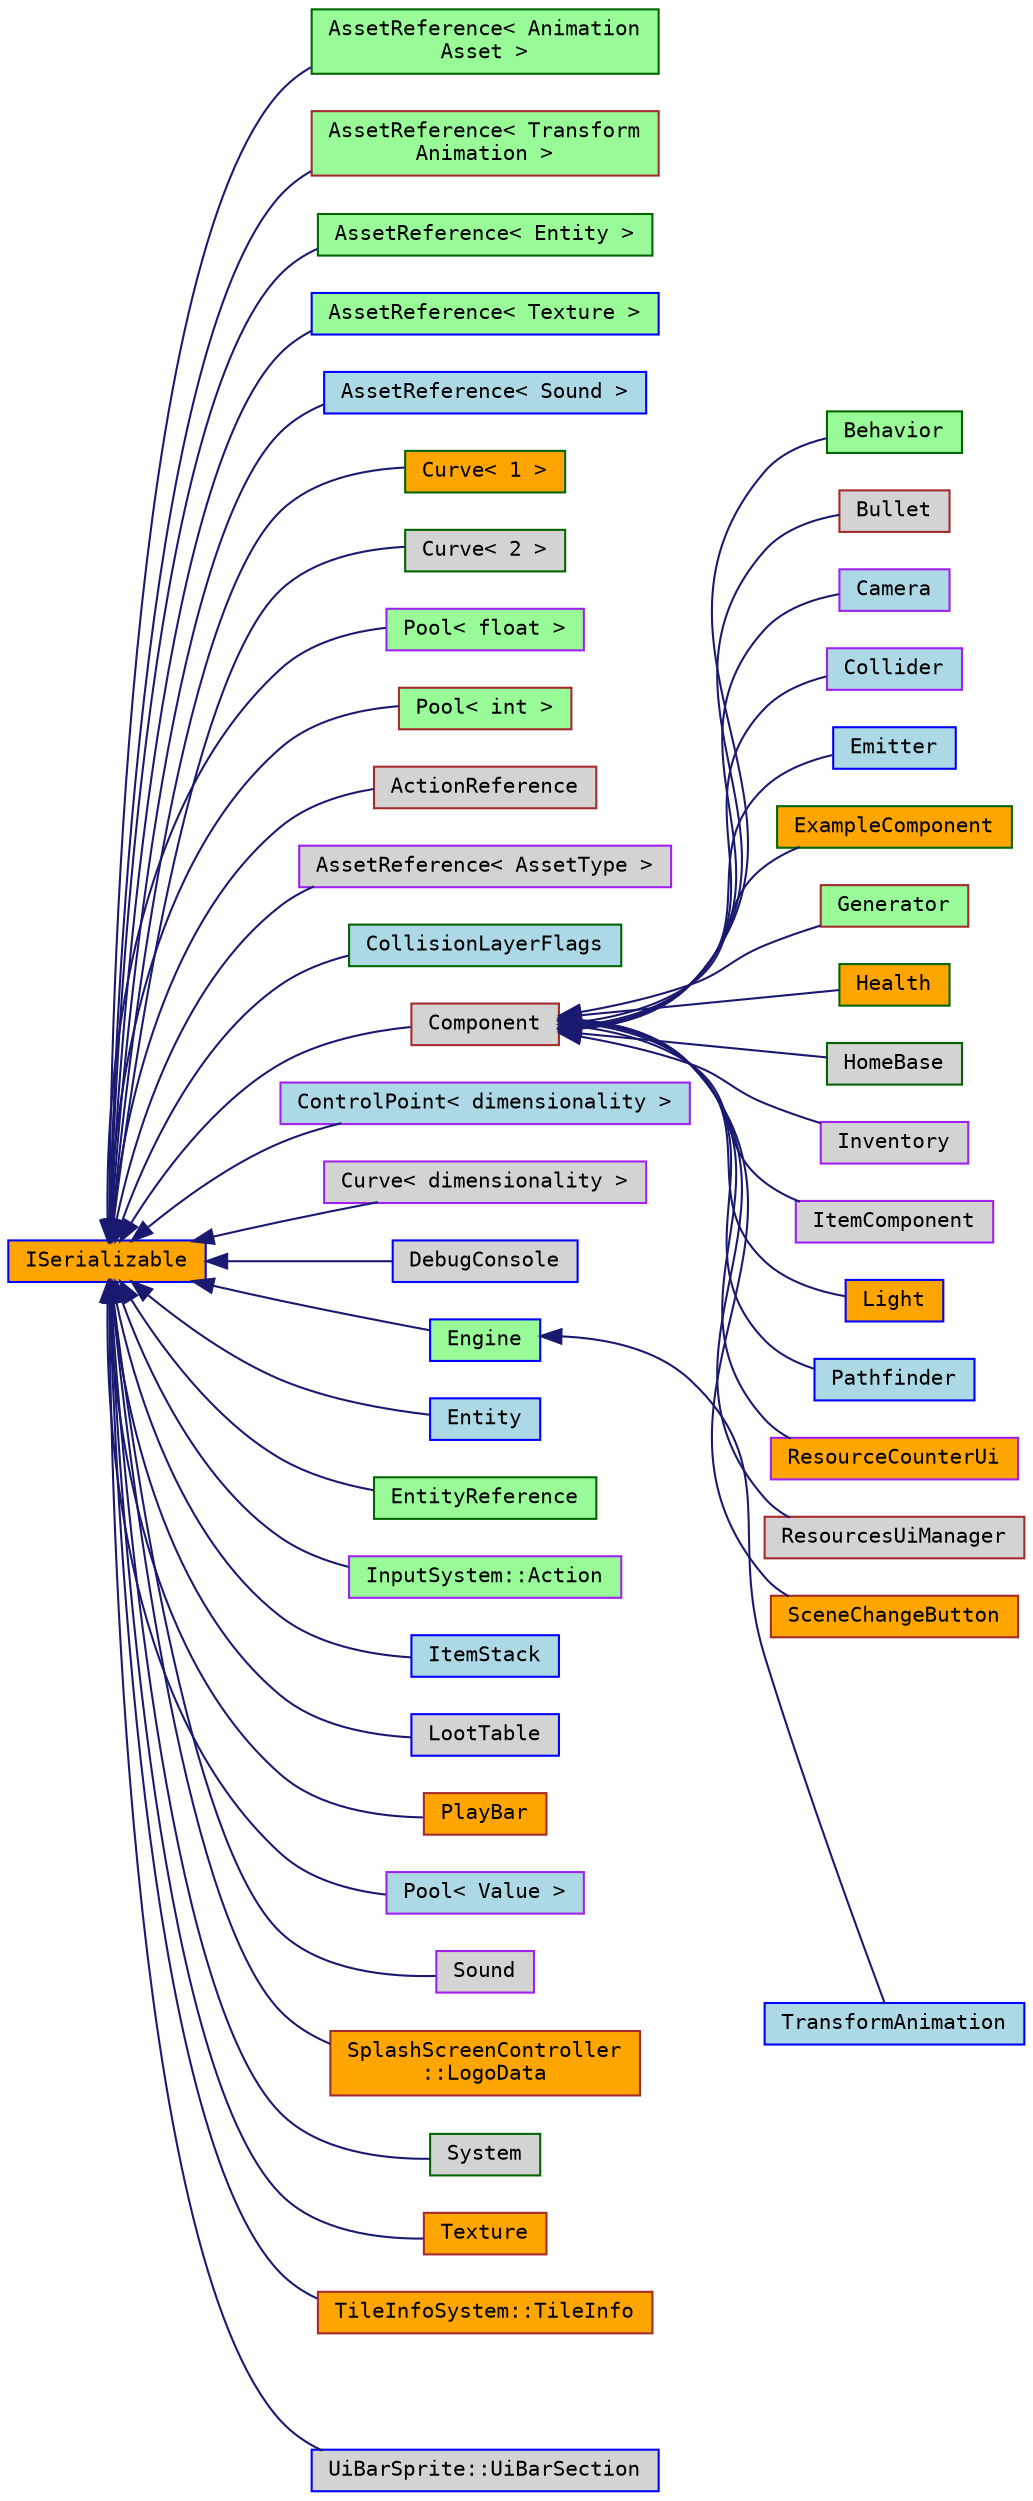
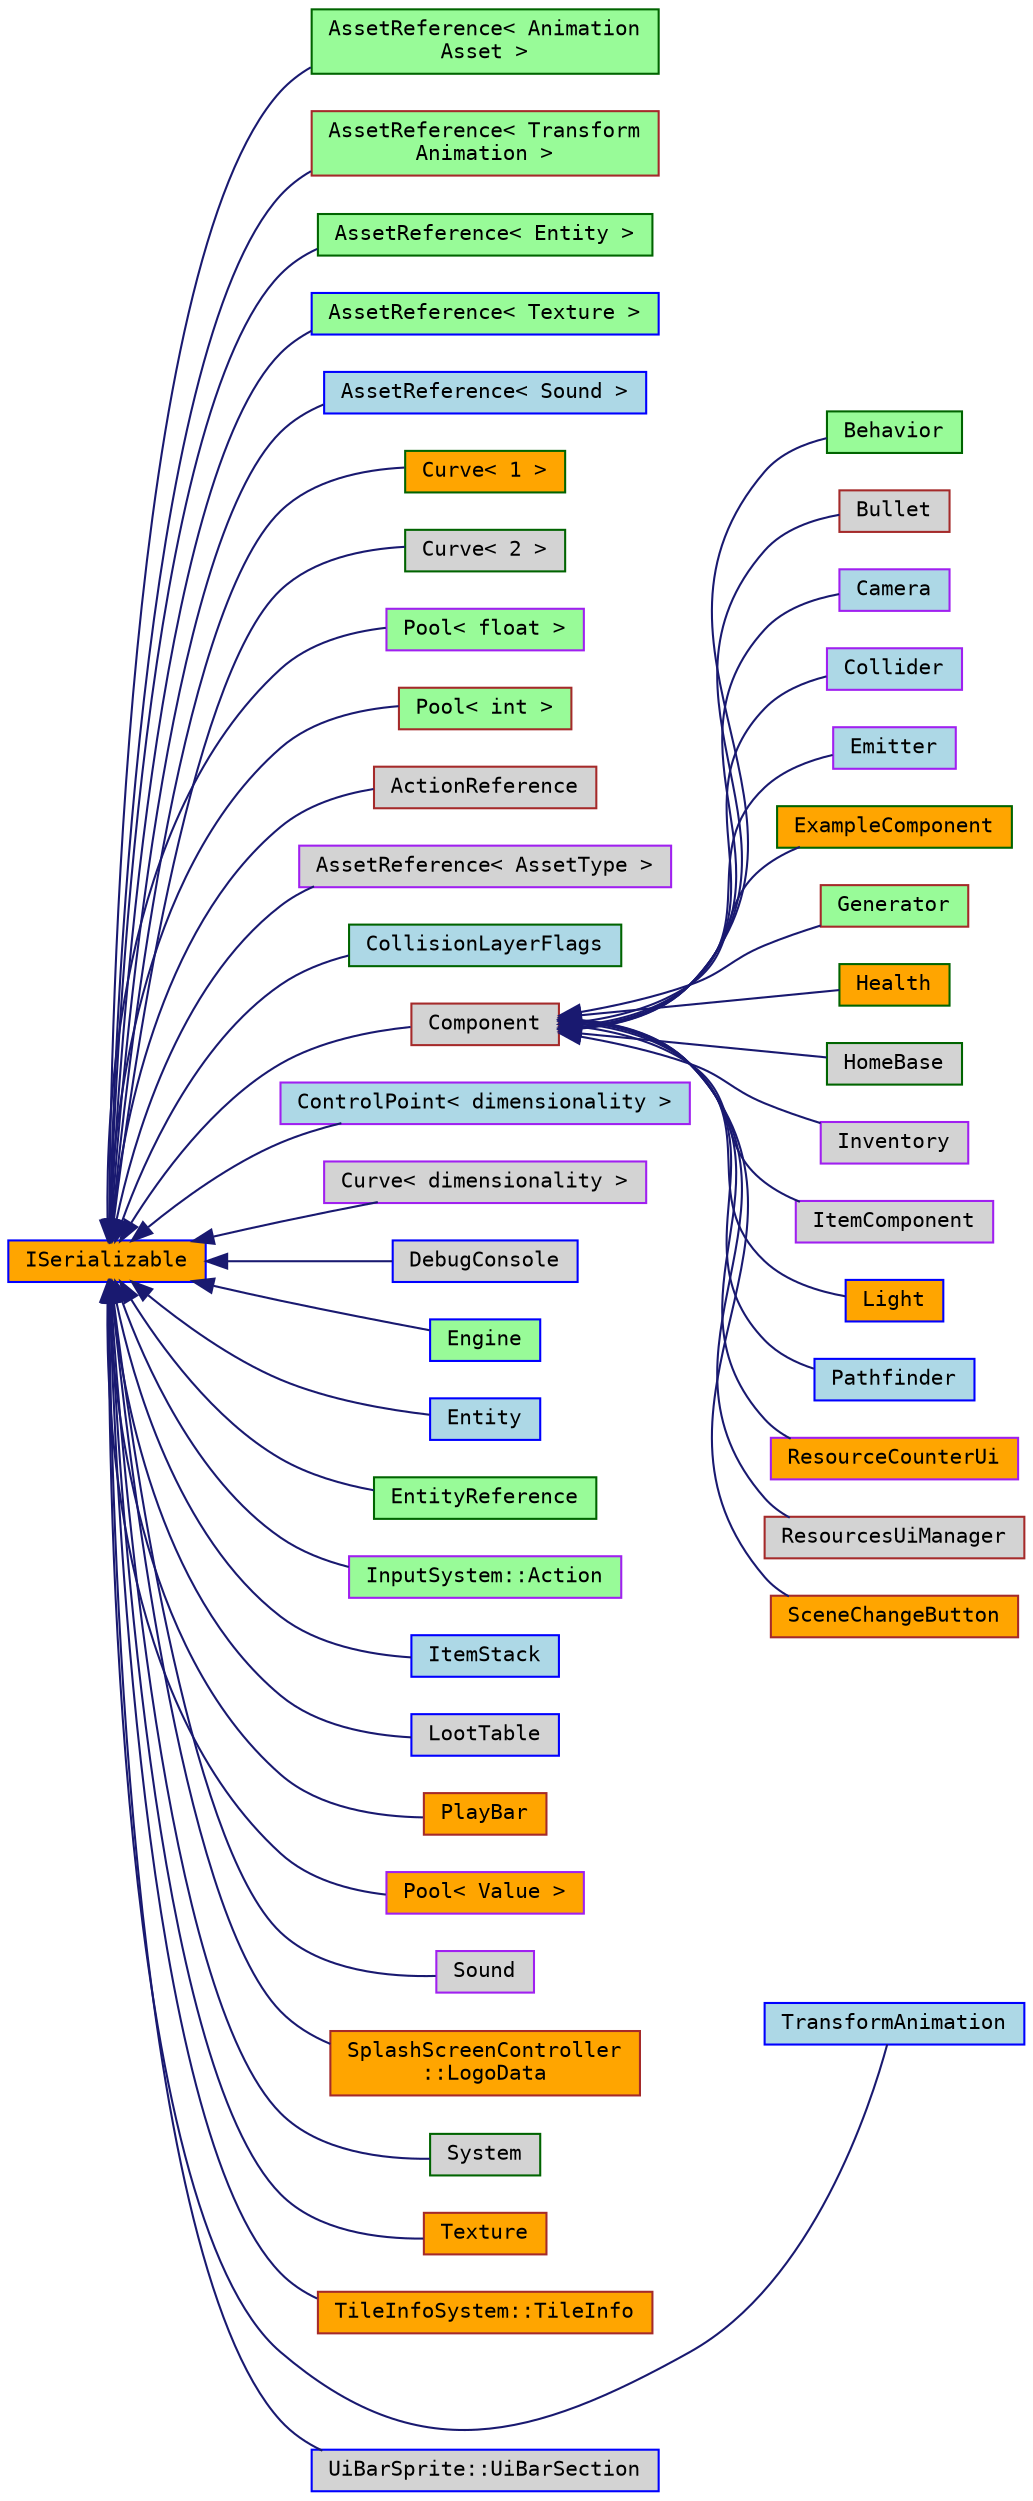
(894, 748) -> (894, 748)
(757, 1625) -> (215, 2241)
(485, 1893) -> (485, 1893)
